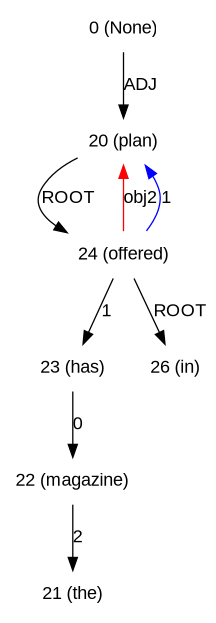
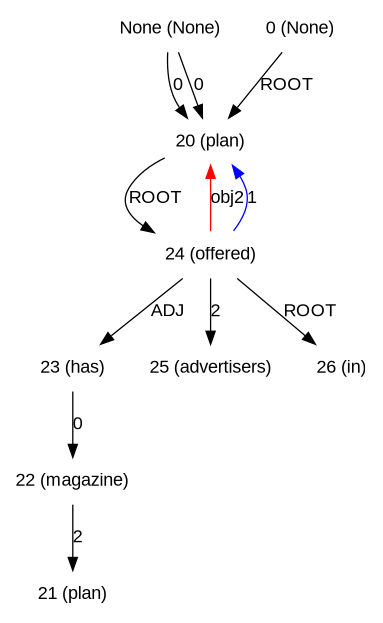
none -> (170, 29)
(140, 85) -> (287, 85)
(107, 311) -> (168, 311)
none -> (211, 368)
(73, 594) -> (73, 594)
